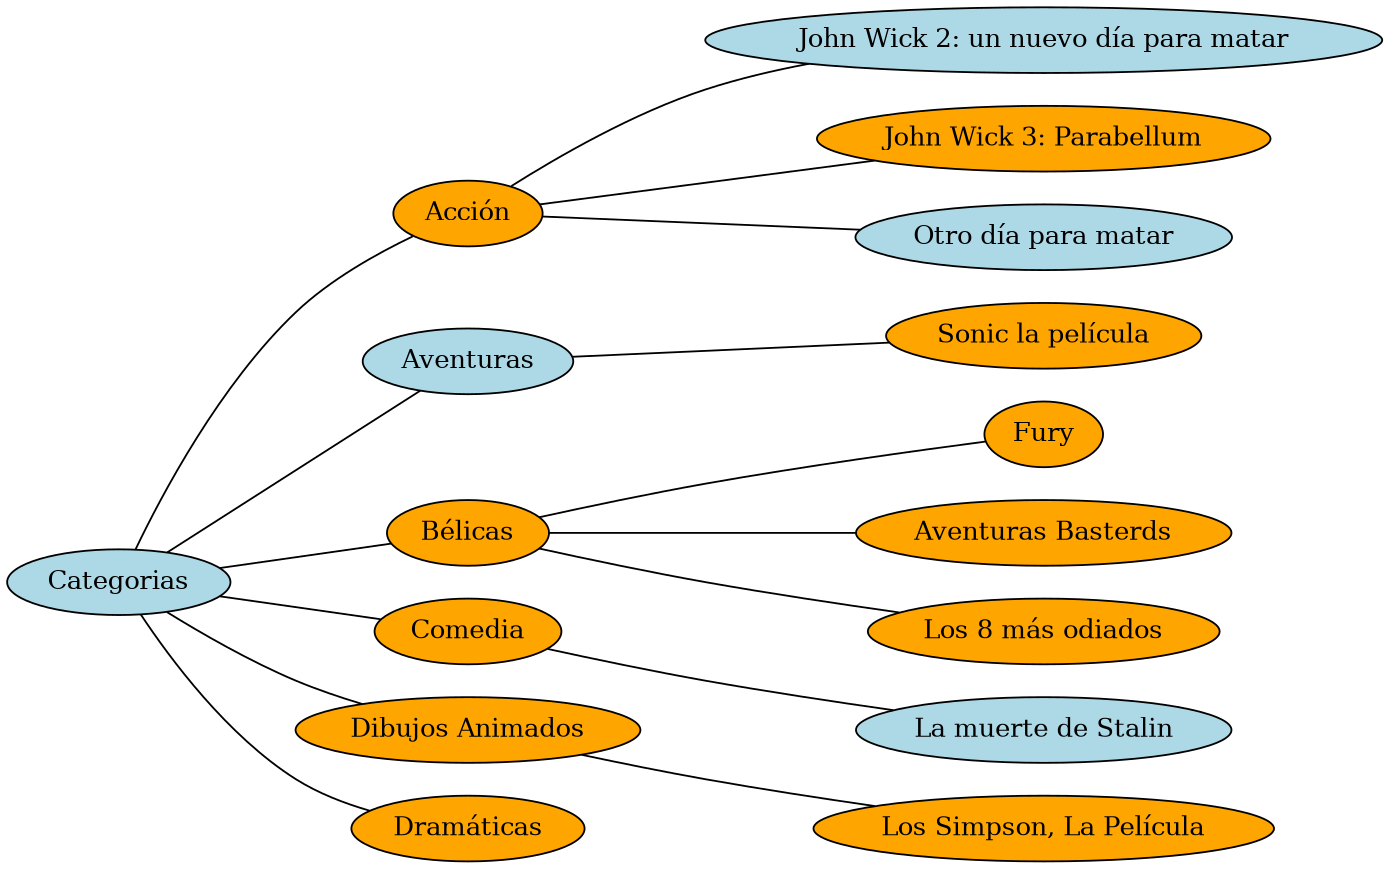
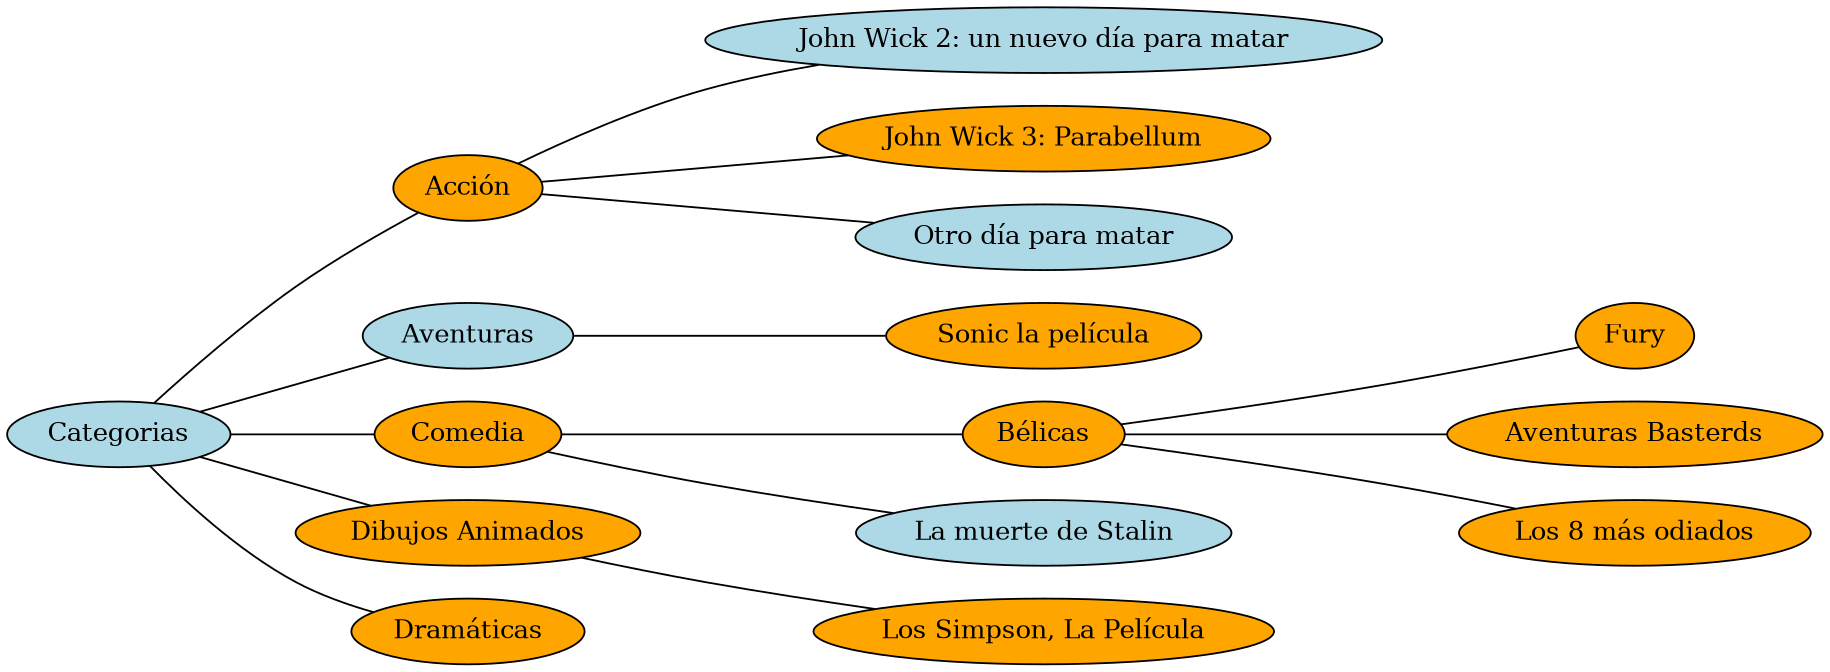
(305, 556) -> (762, 434)
